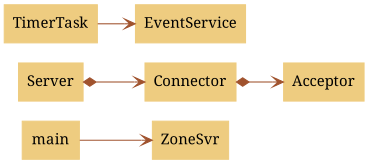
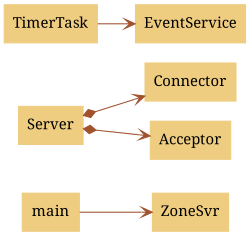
(261, 82) -> (118, 133)
